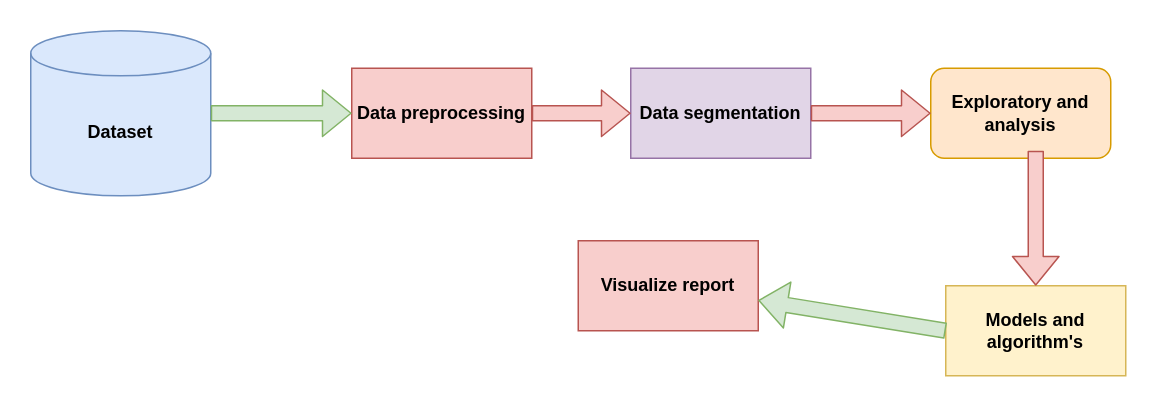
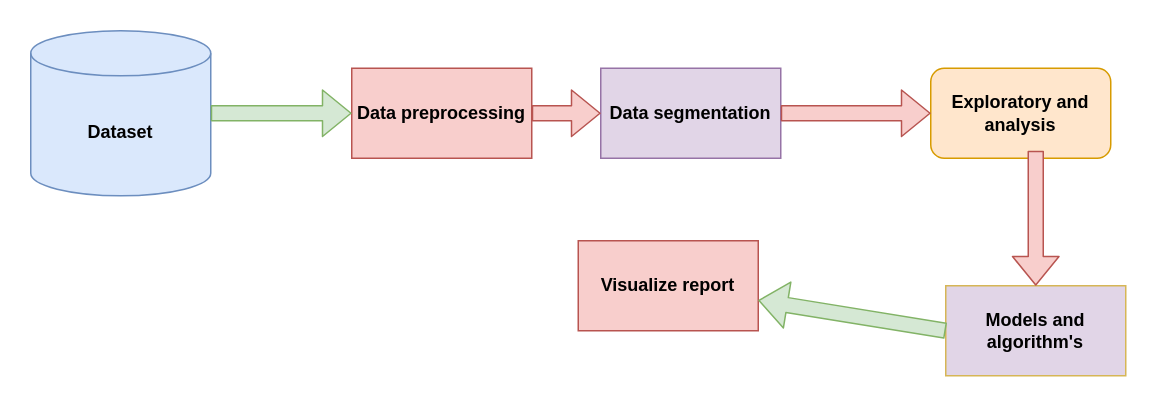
(721, 113) -> (691, 113)
(1036, 331) -> (1036, 331)
